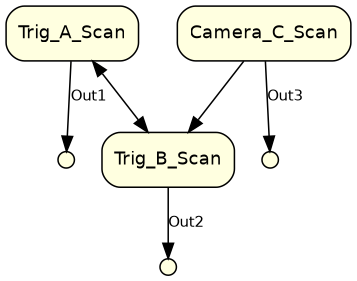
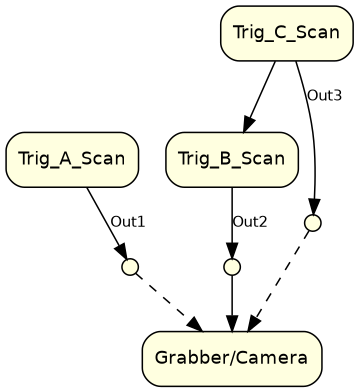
(264, 33) -> (287, 33)
(120, 97) -> none
none -> (232, 359)
